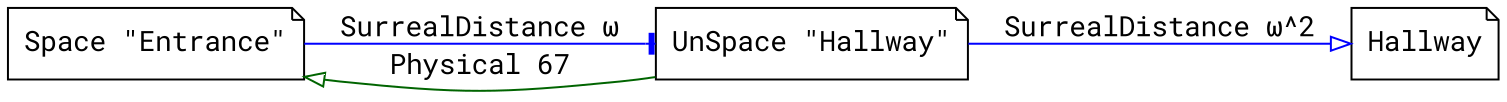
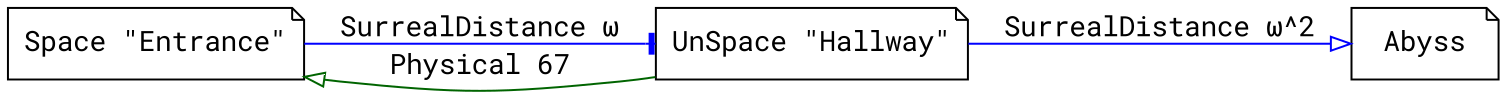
(1425, 44) -> (1425, 44)
